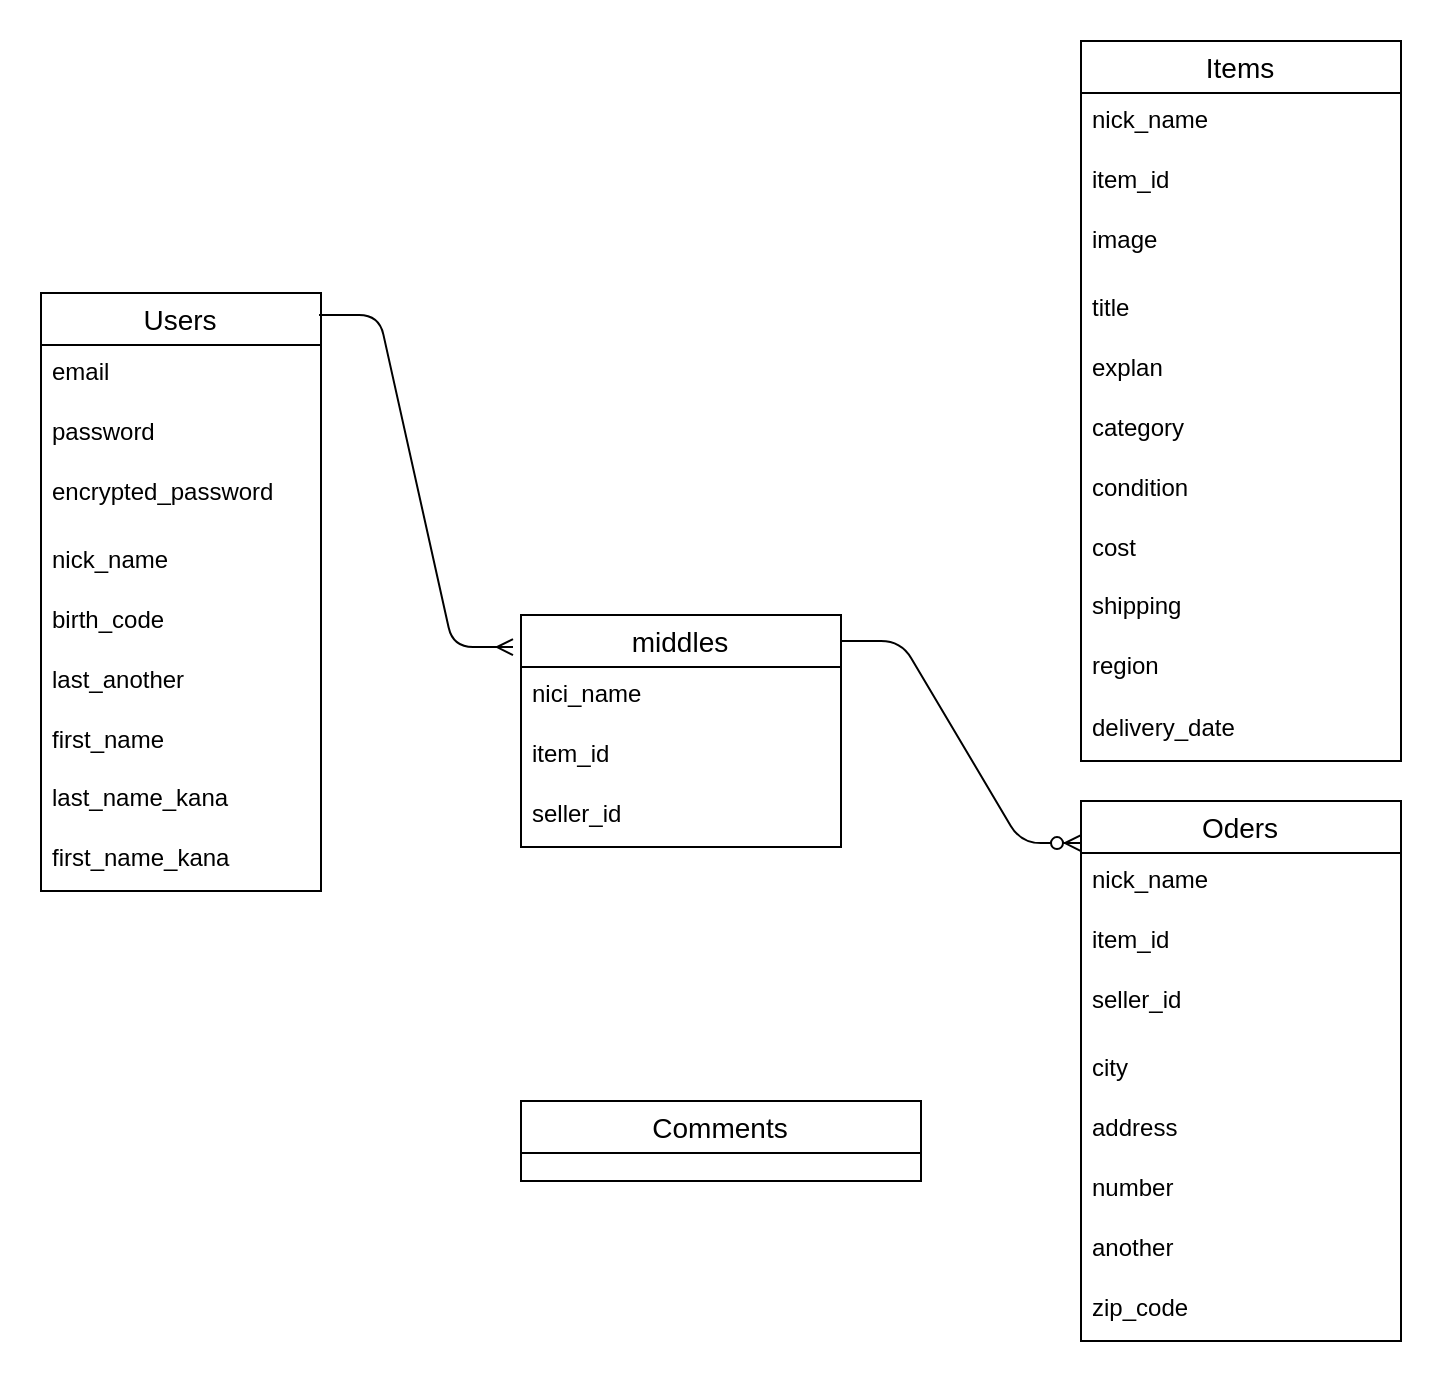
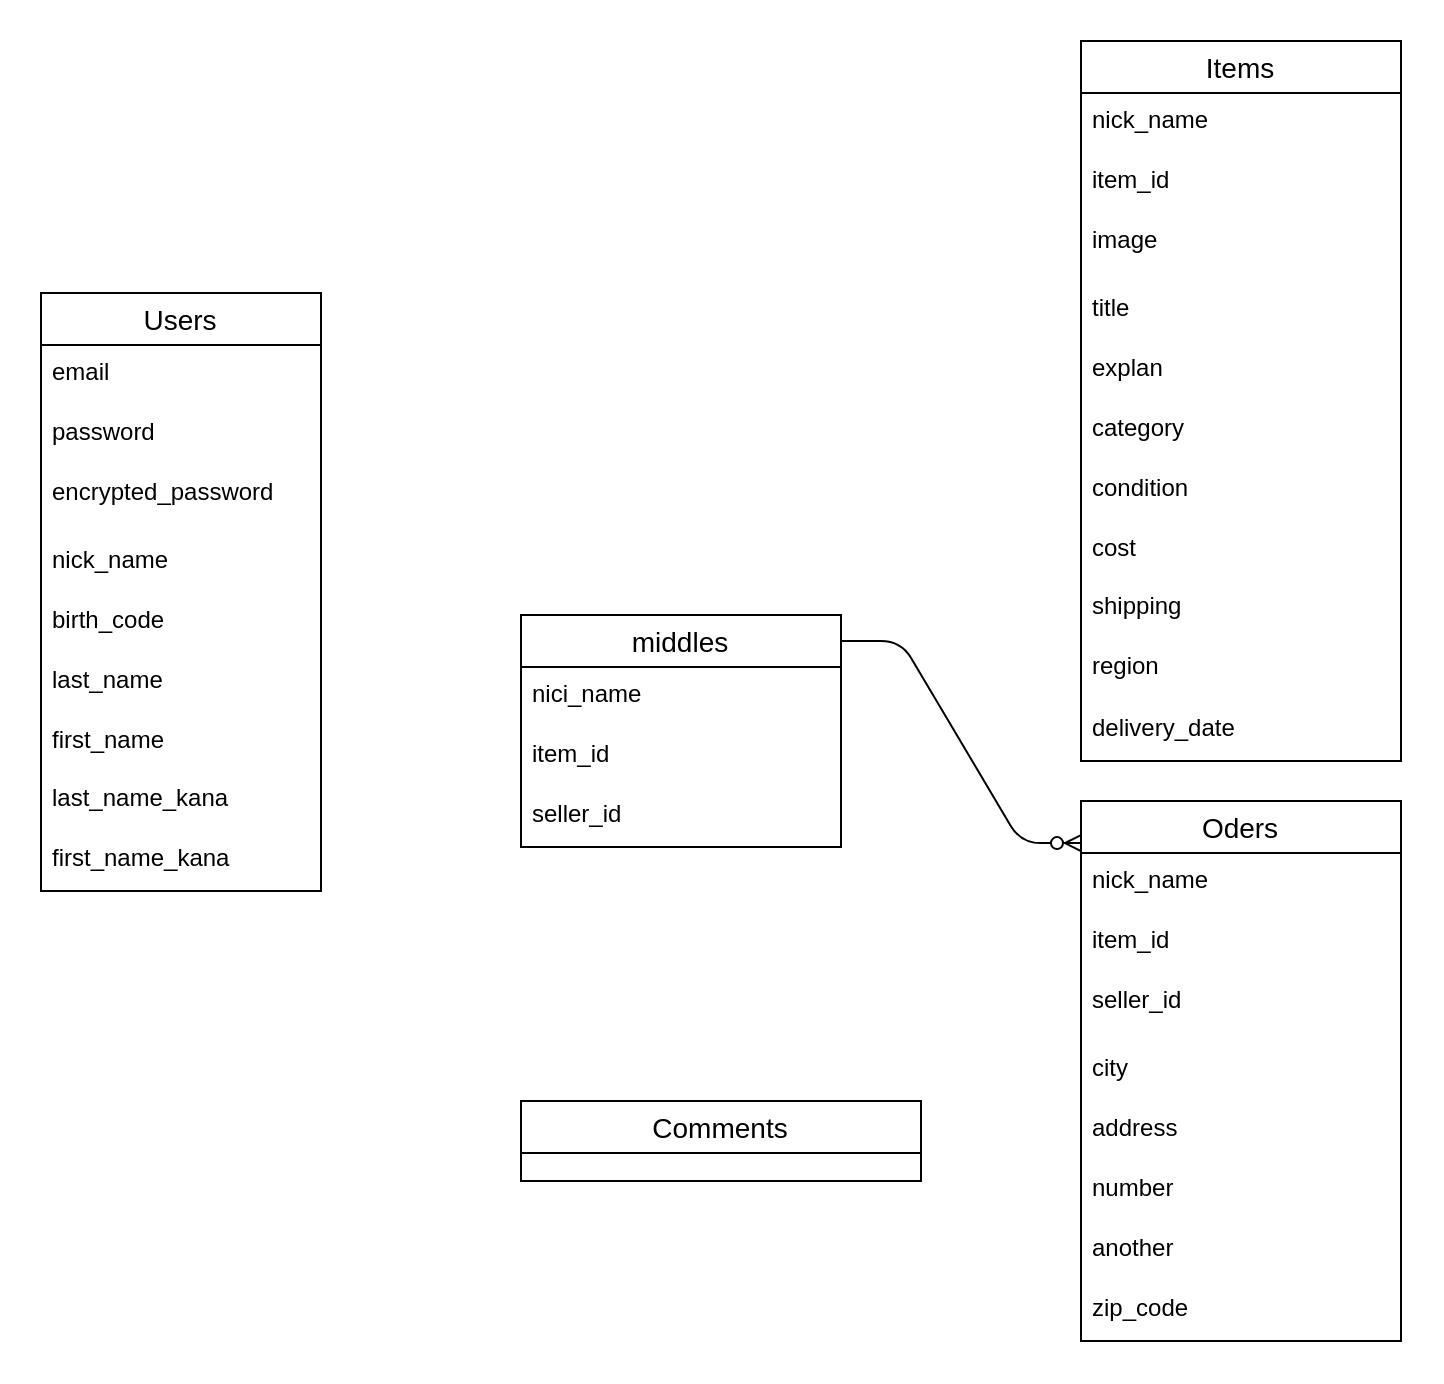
(416, 481) -> none
(130, 680) -> (109, 680)
